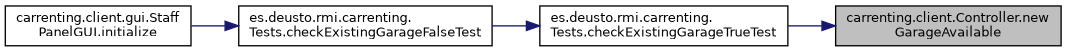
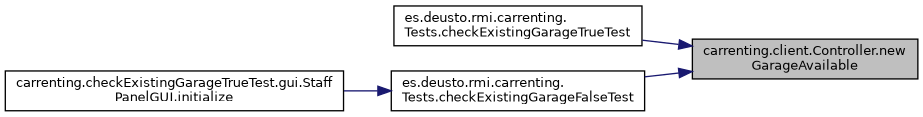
(98, 26) -> (174, 91)
(509, 26) -> (662, 75)
